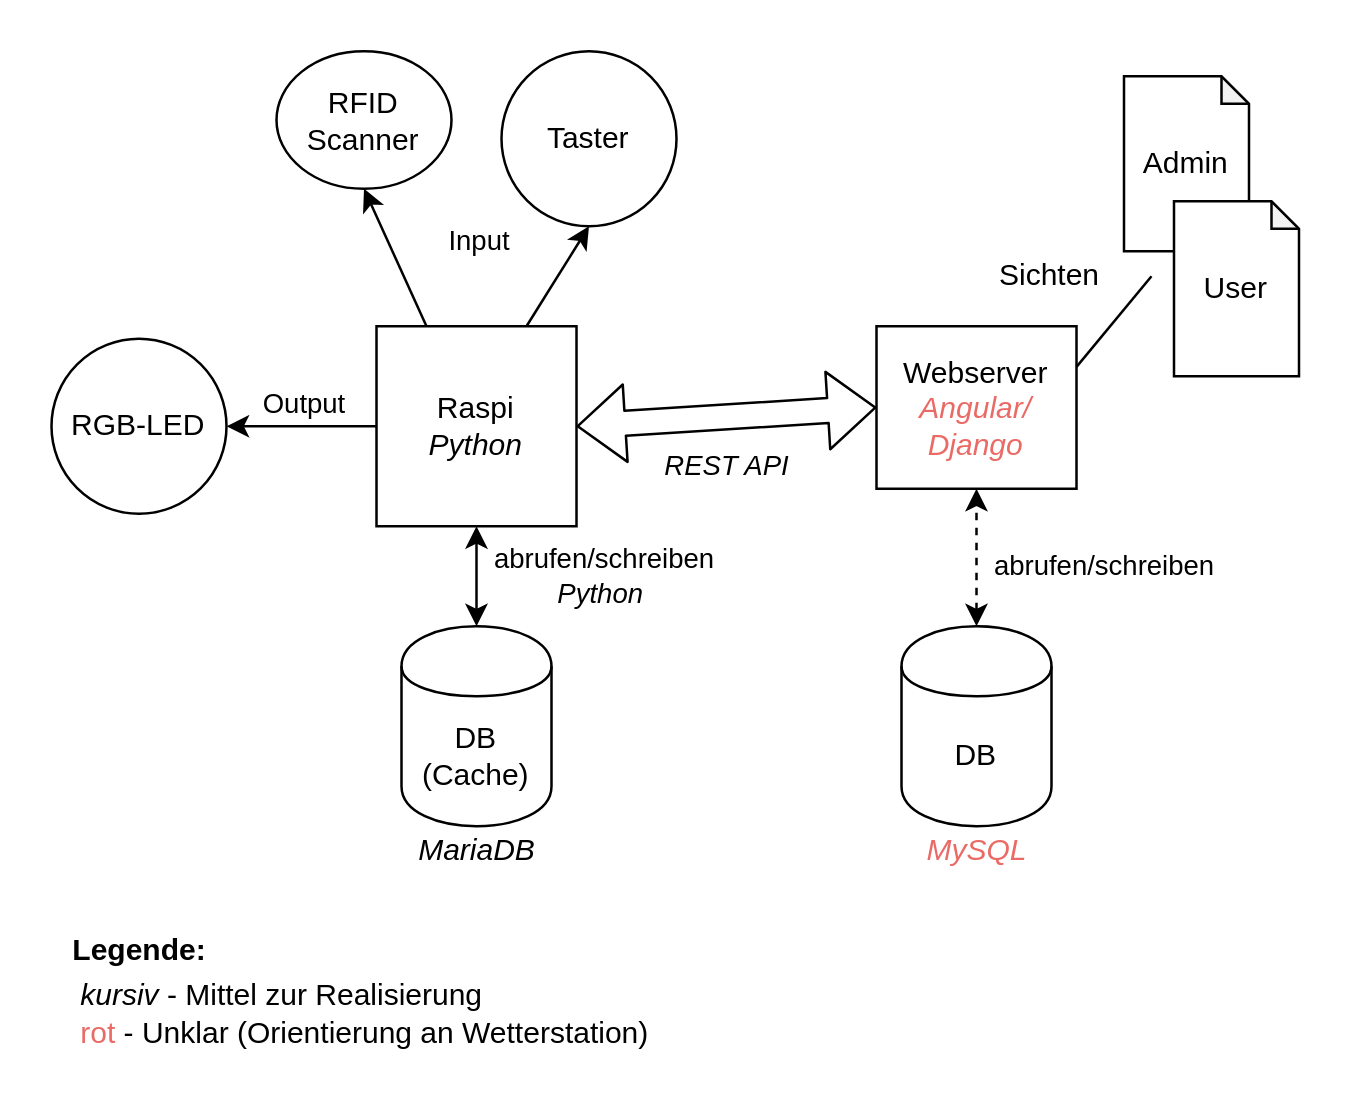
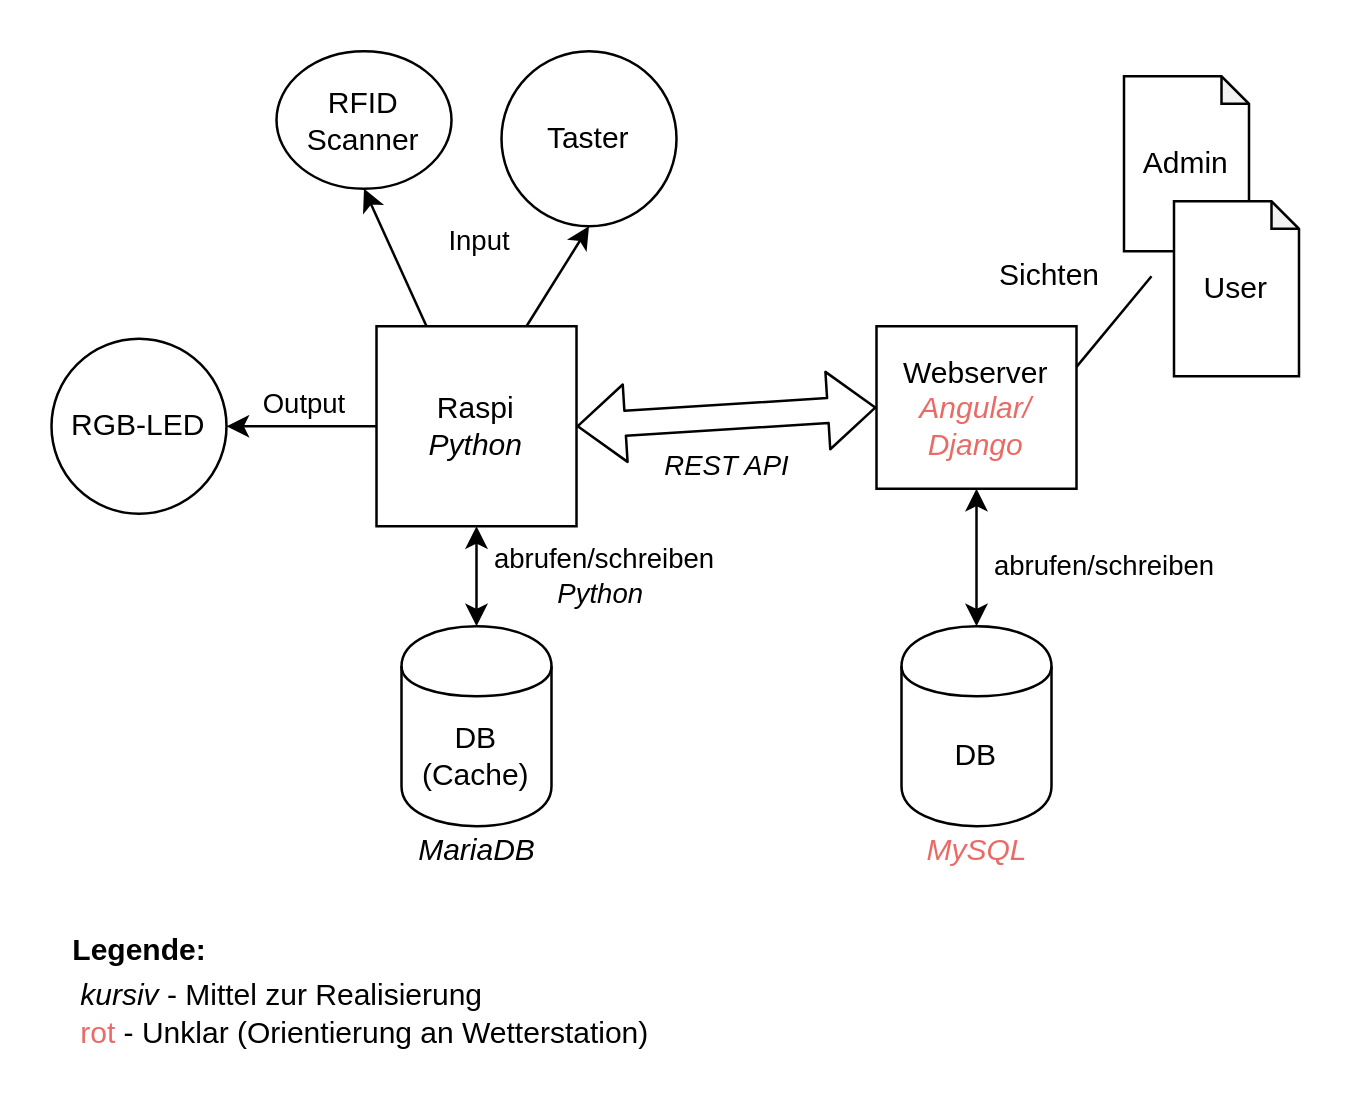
(976, 555) -> (976, 555)
